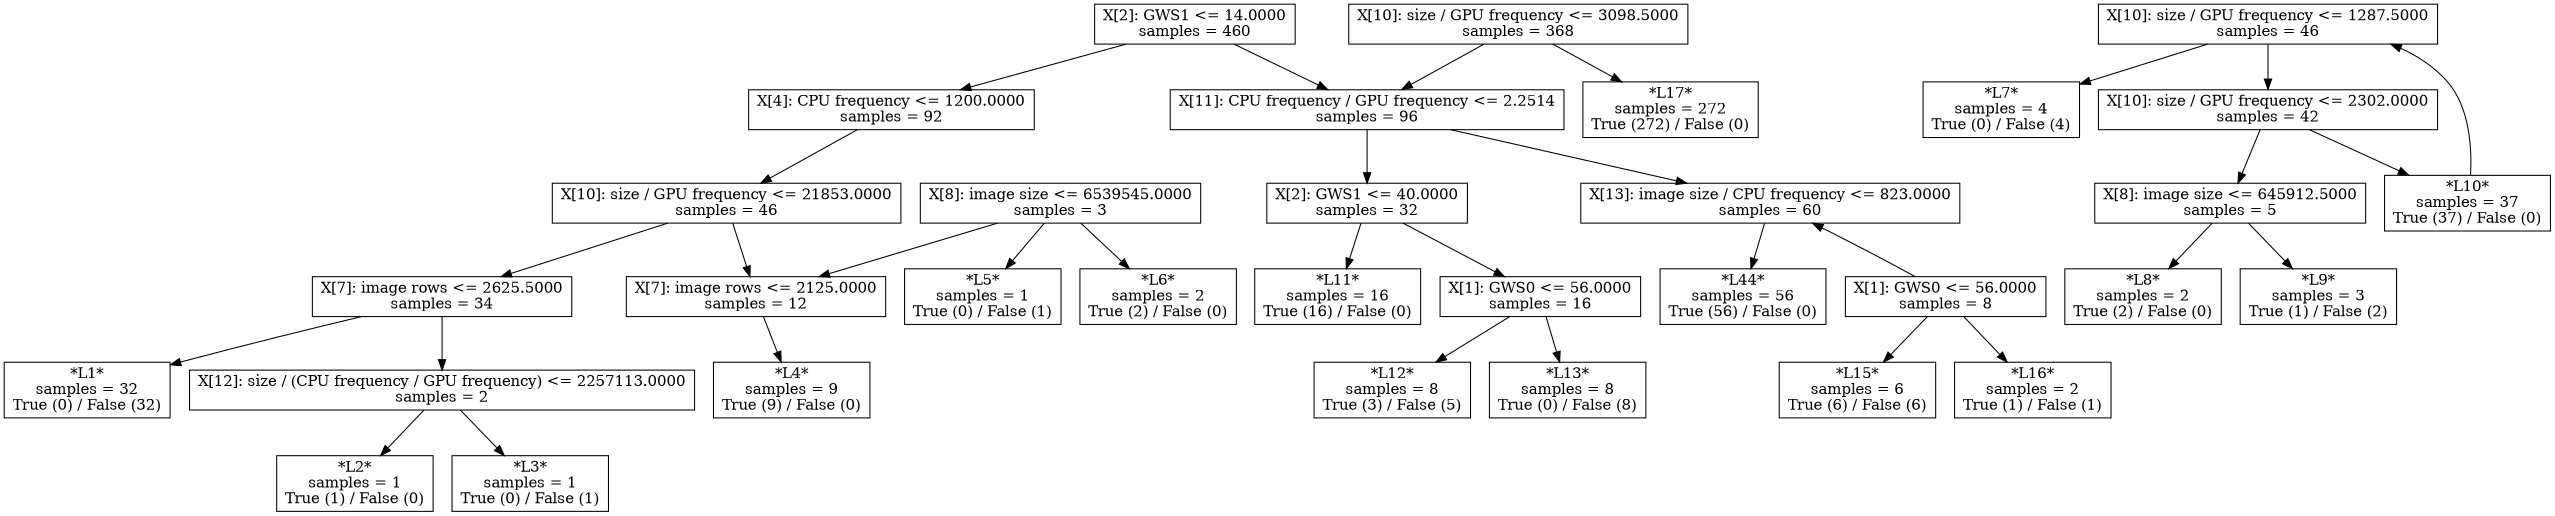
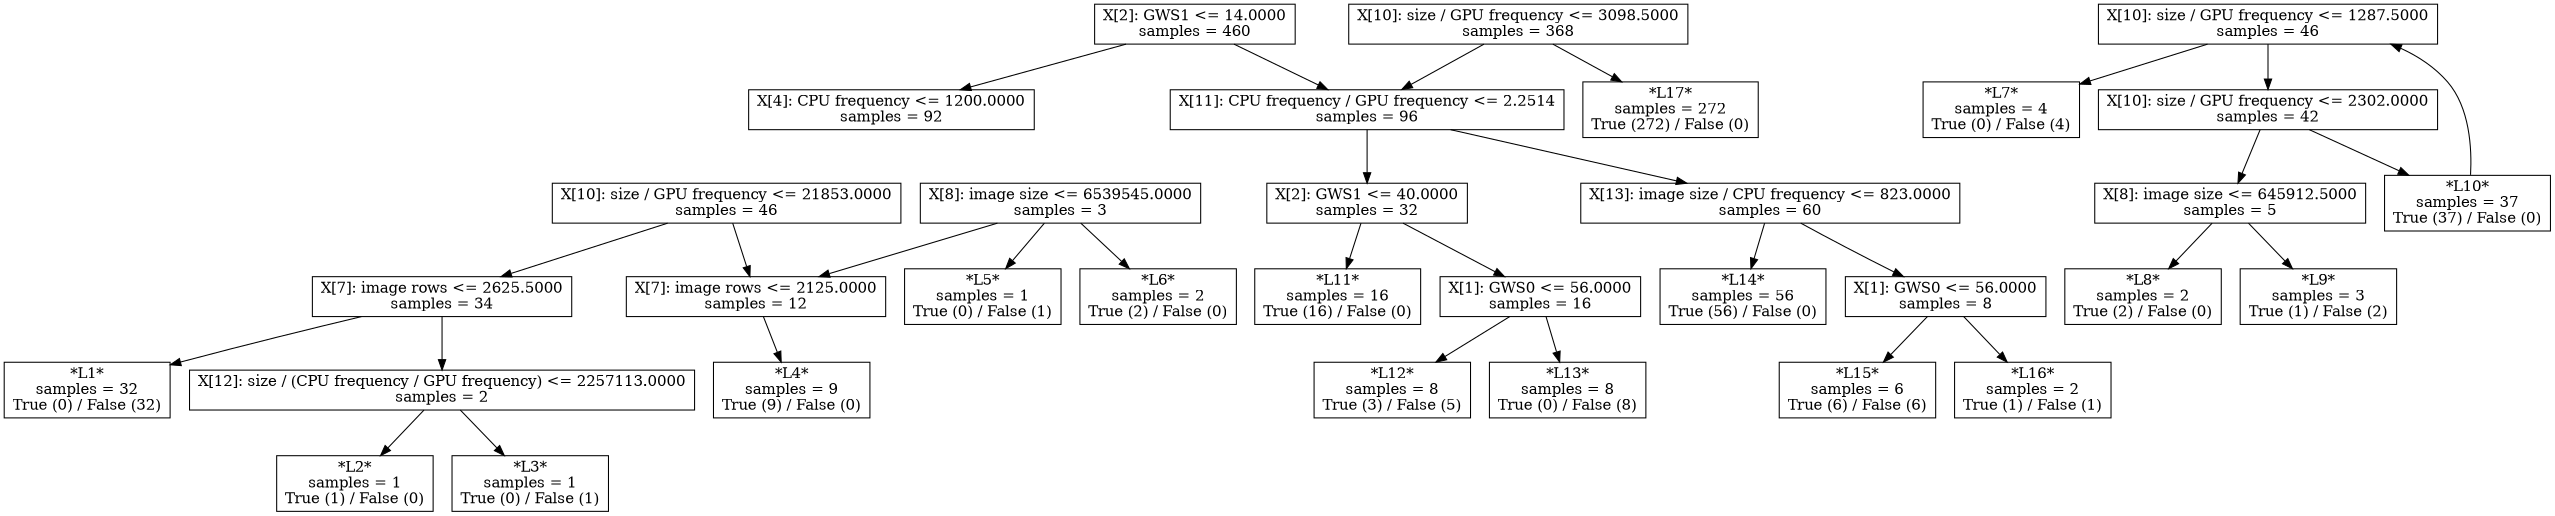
(814, 154) -> none
(1869, 252) -> (1847, 248)
(1743, 297) -> (1743, 297)
